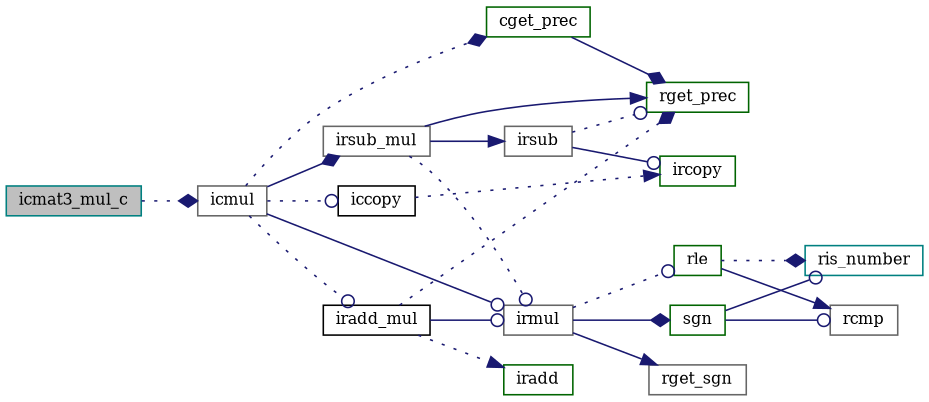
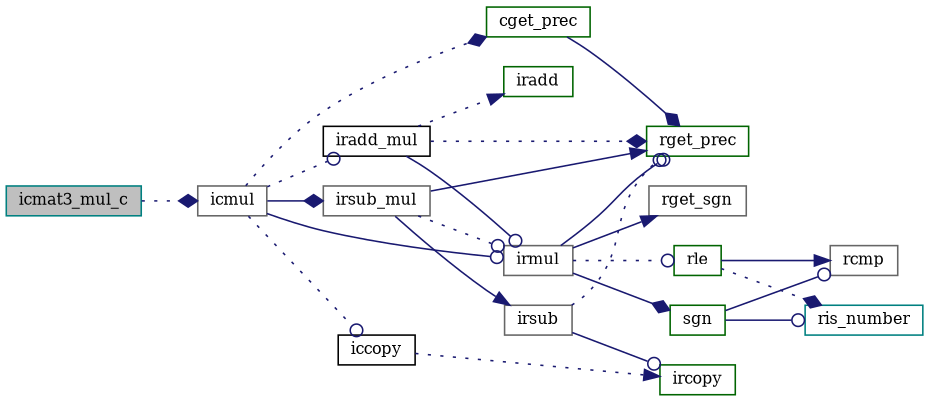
none -> (610, 205)
